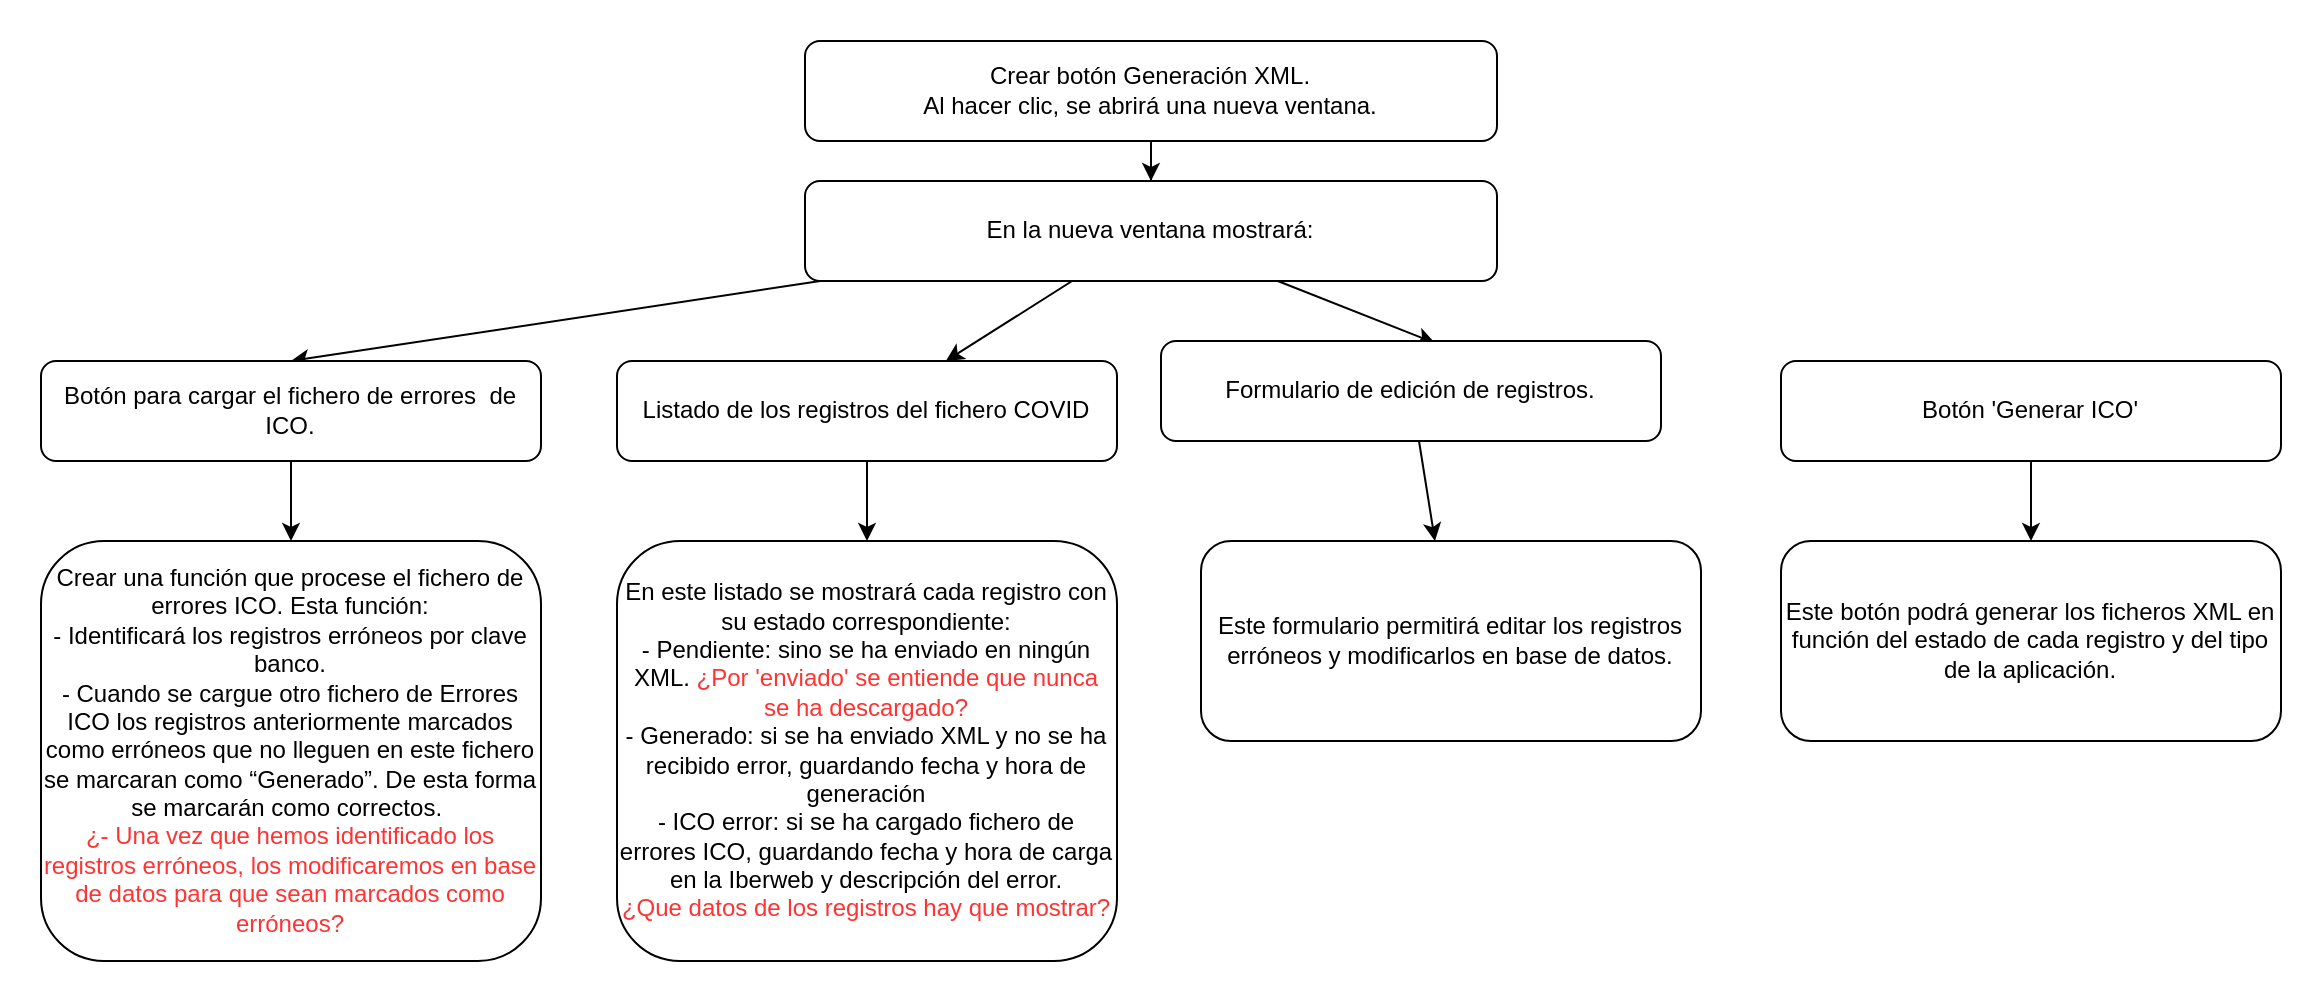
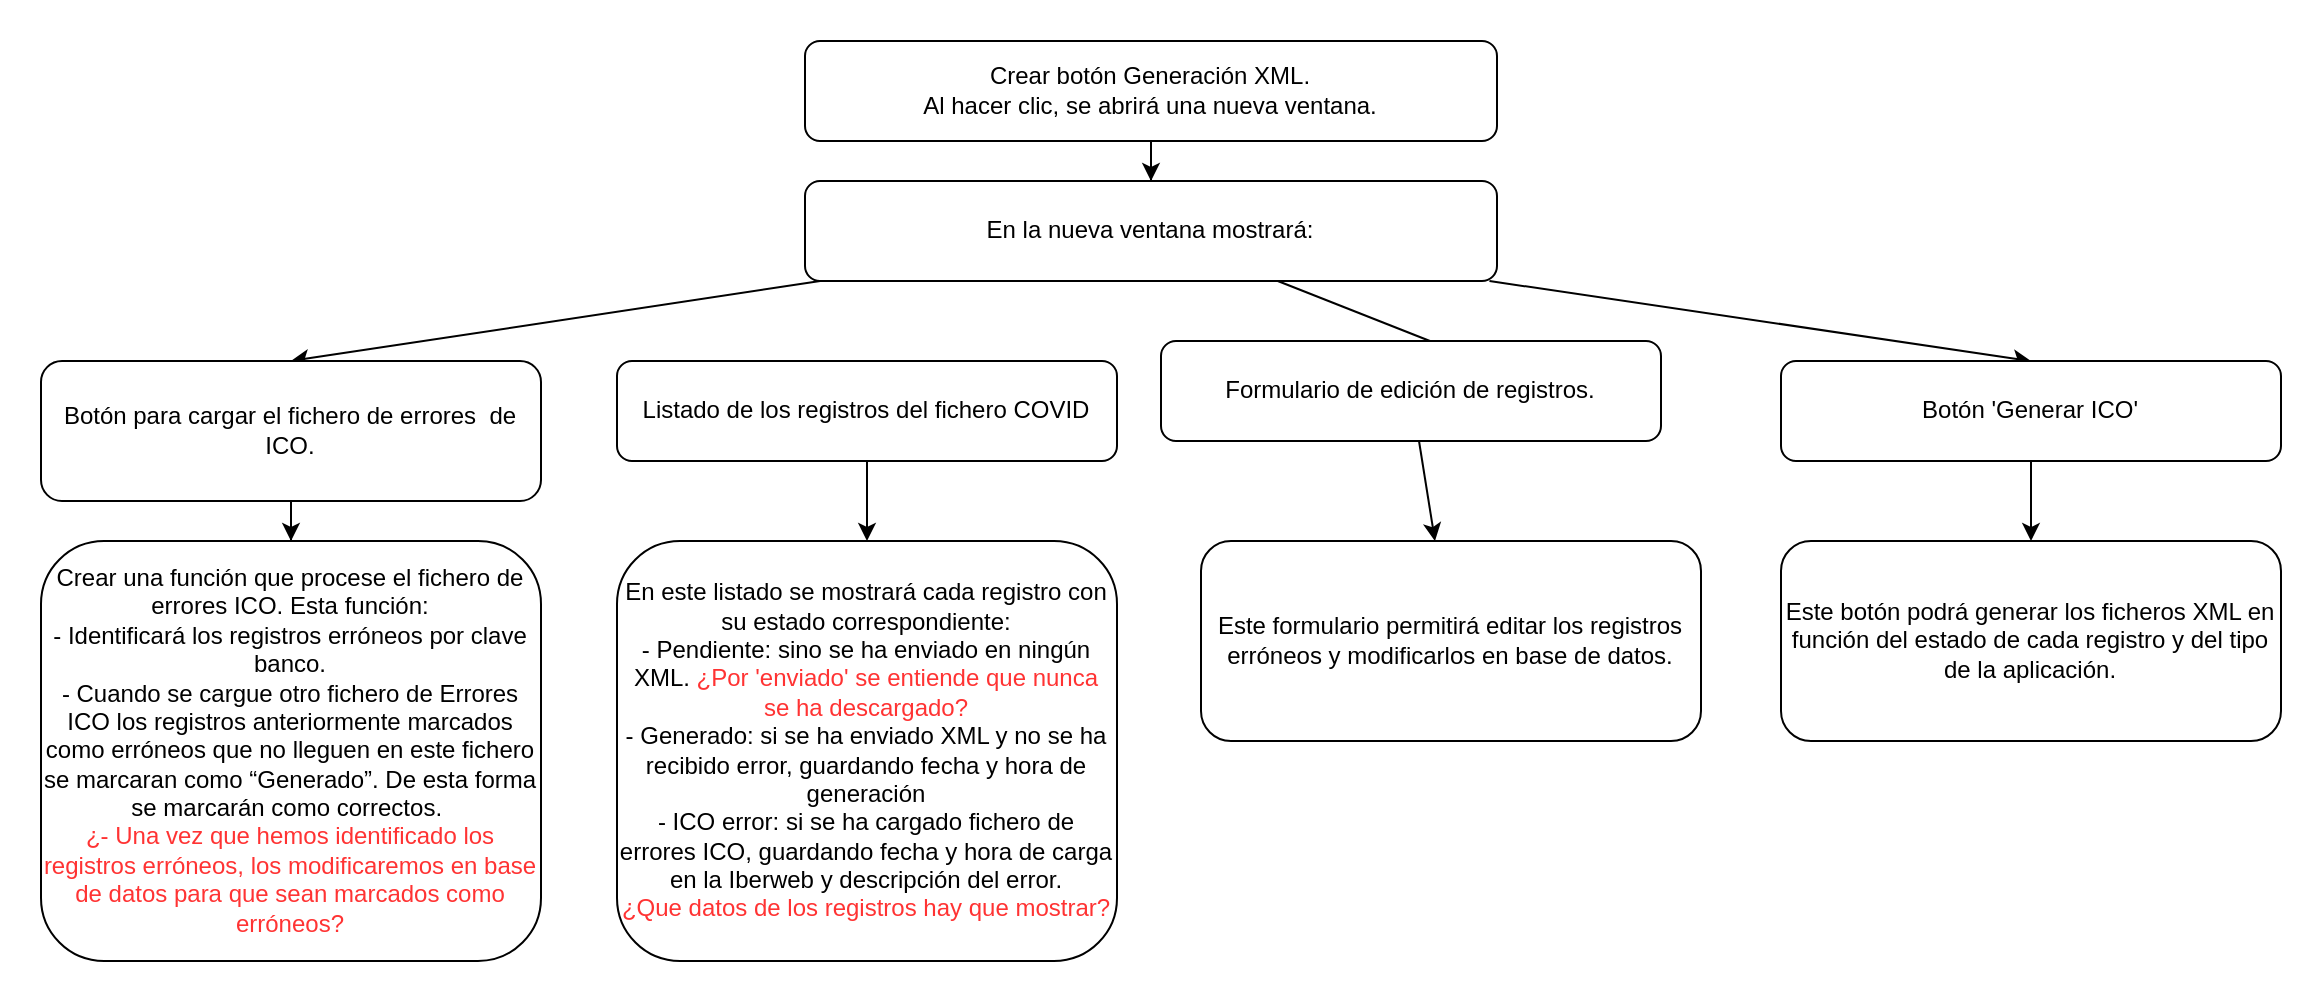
(1014, 318) -> none
none -> (1754, 320)
(1421, 338) -> (1425, 339)
(291, 411) -> (291, 431)
